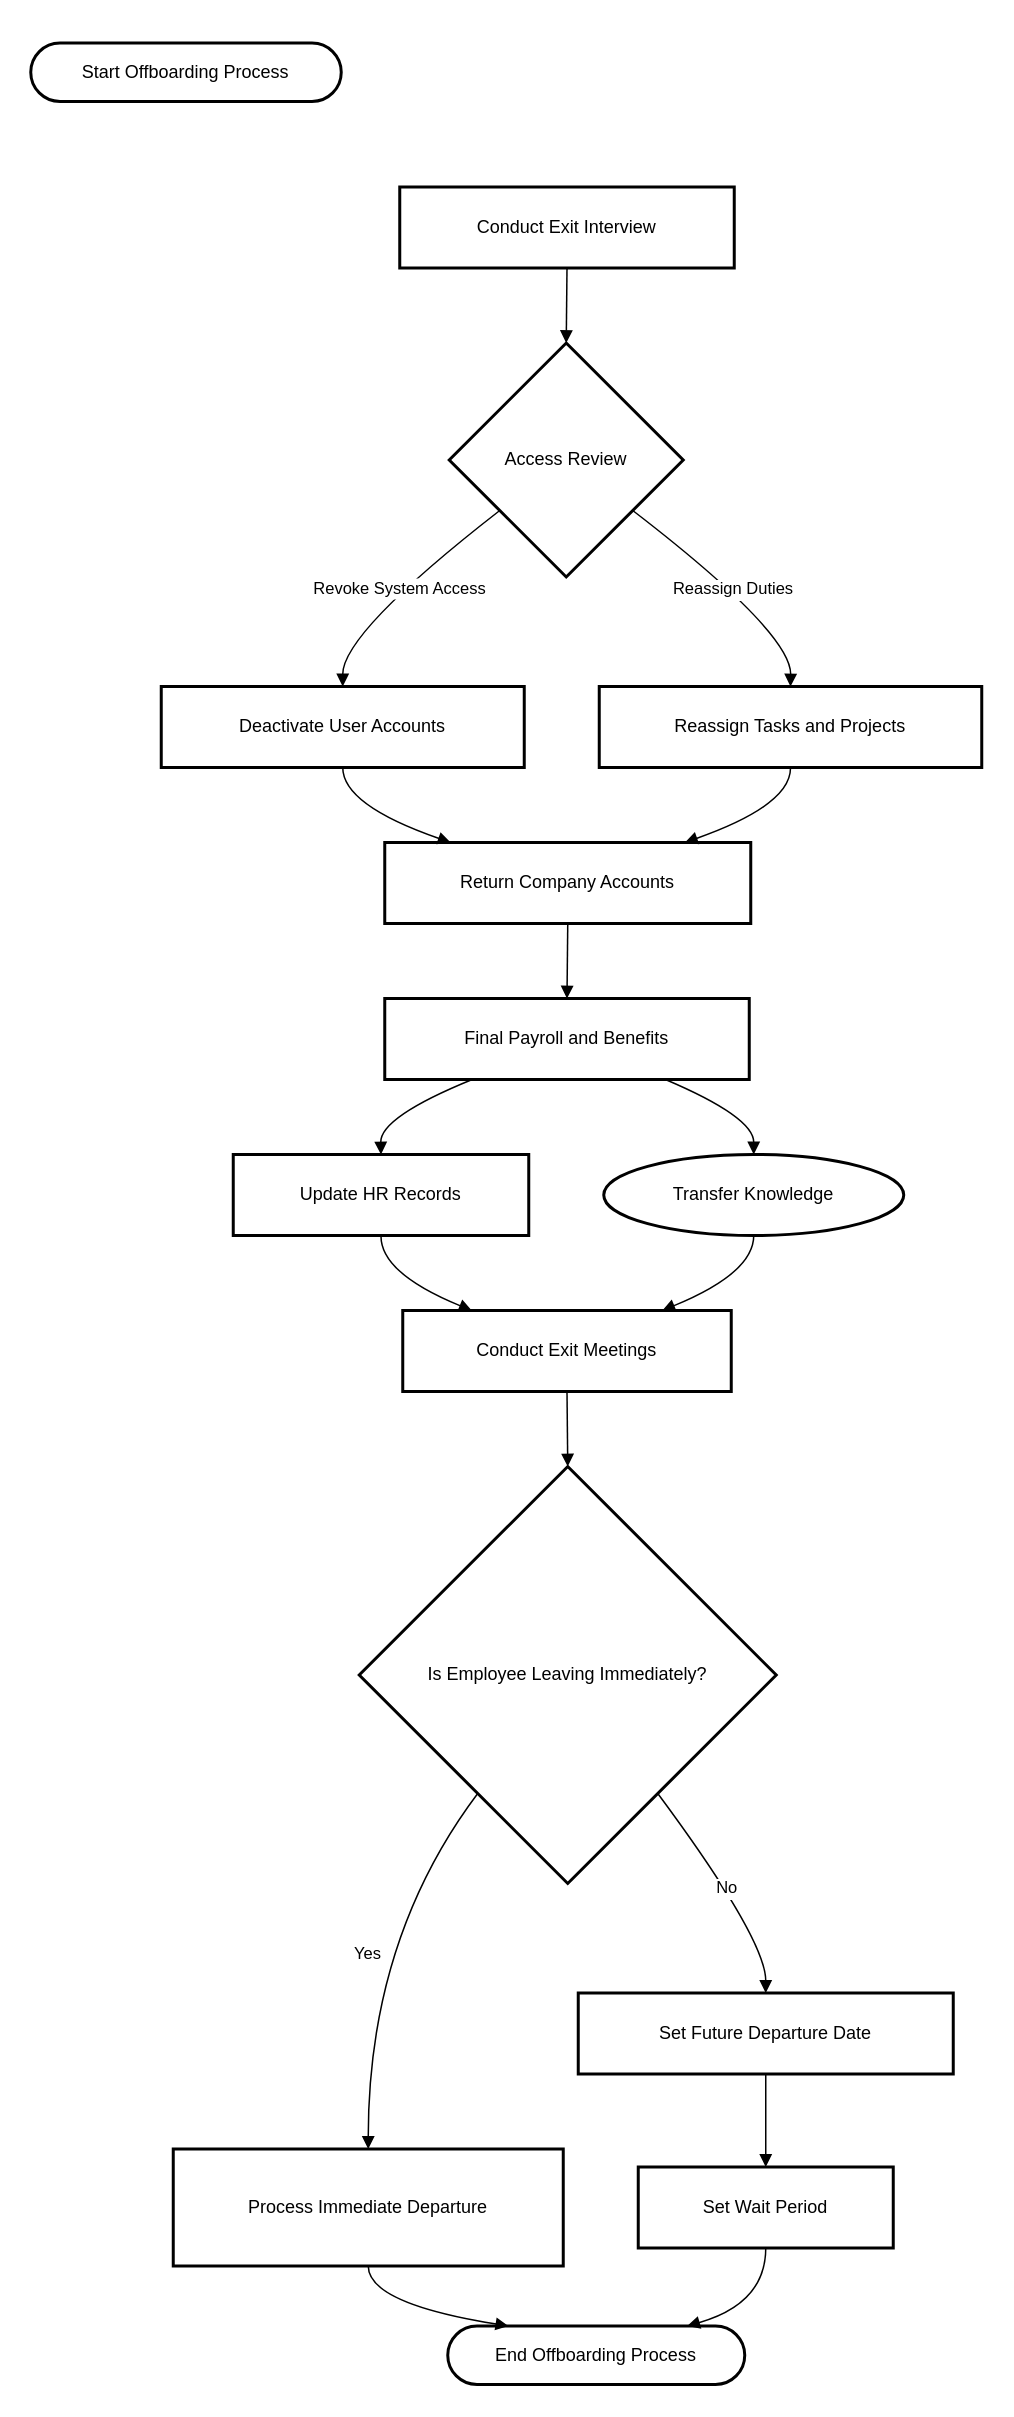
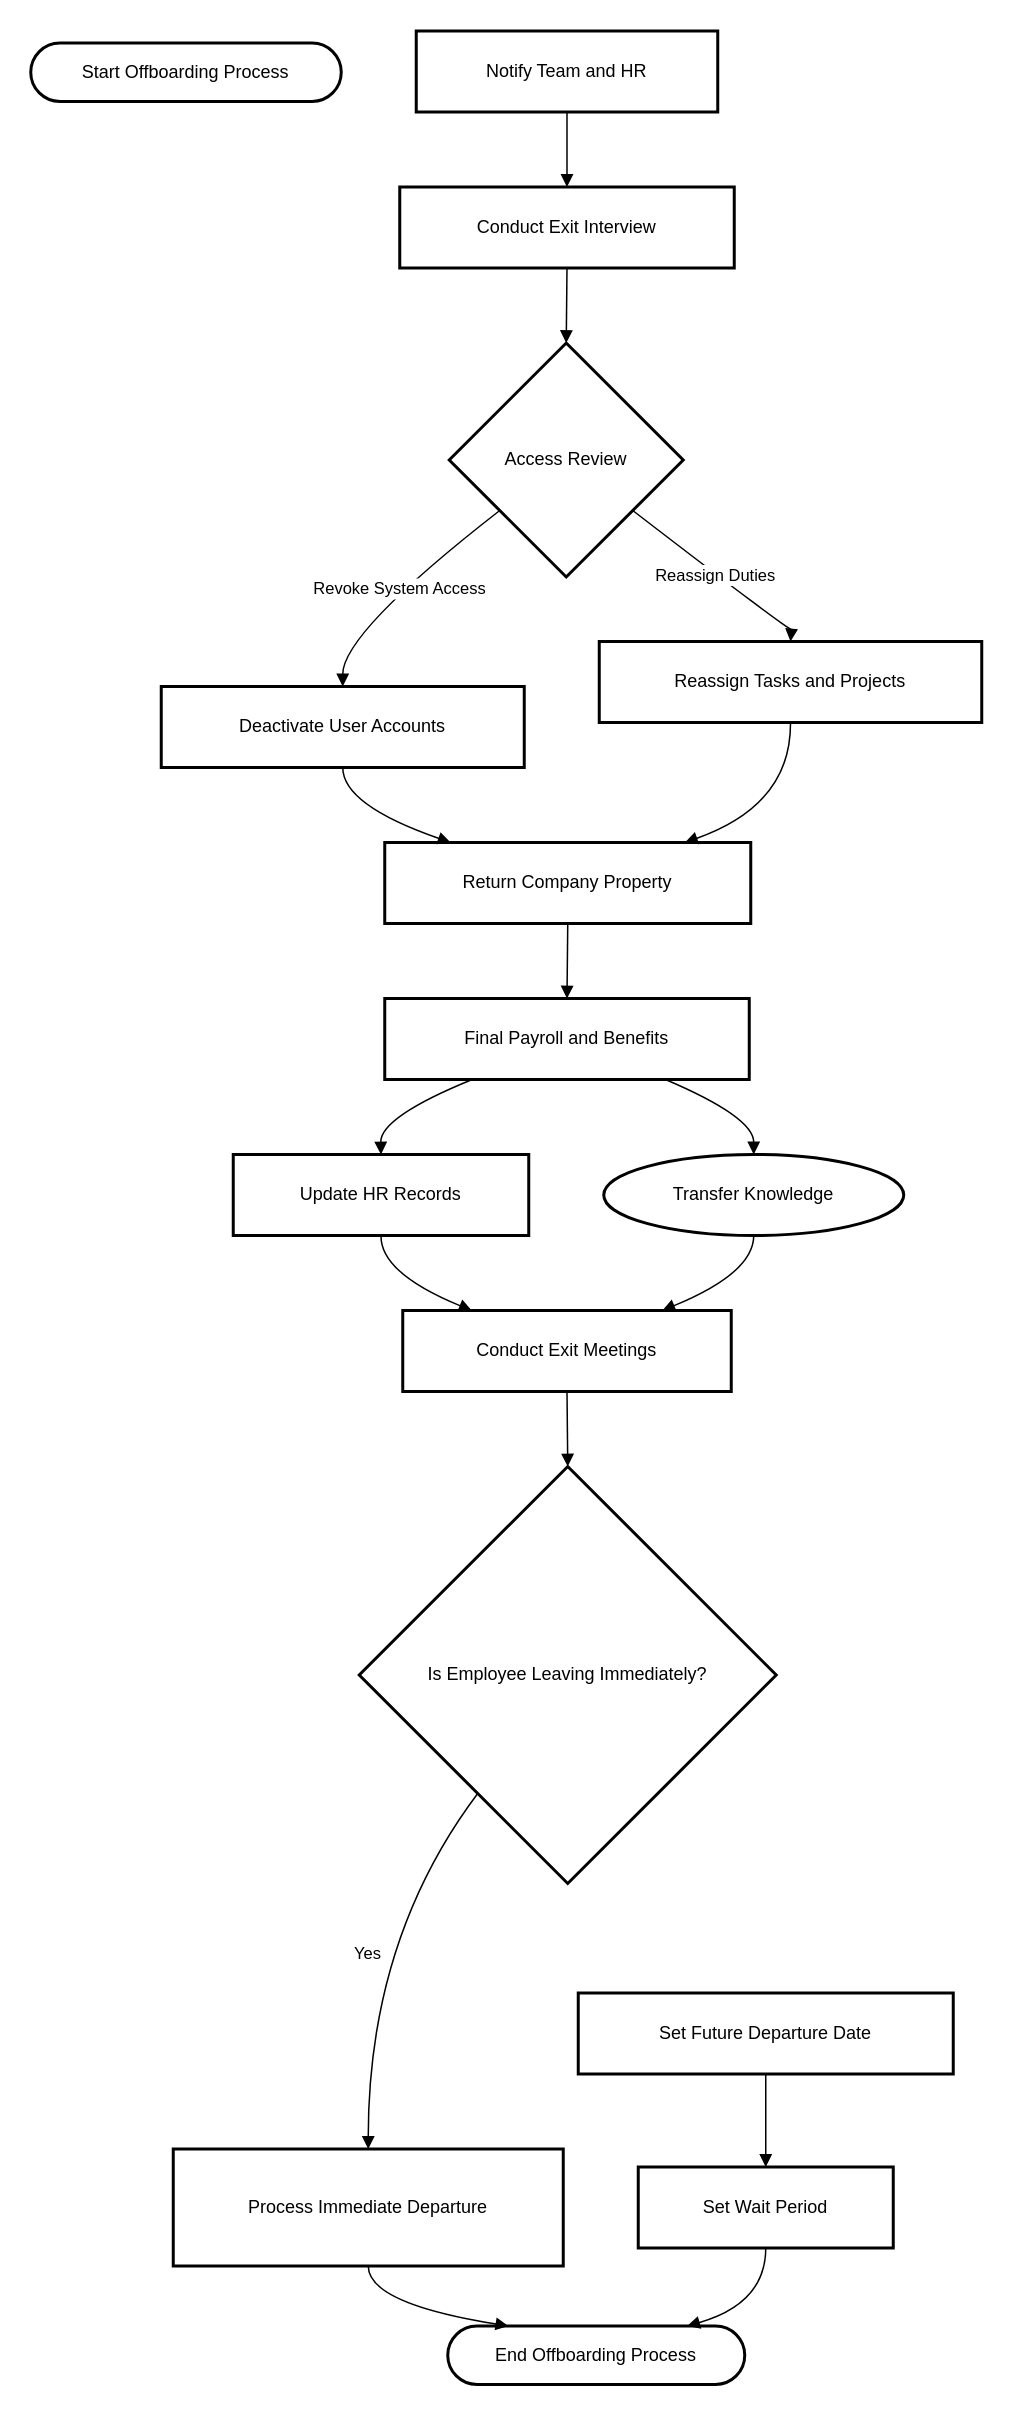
none -> (567, 71)
none -> (567, 144)
(791, 727) -> (791, 682)
(568, 883) -> (568, 883)
(720, 1883) -> none
